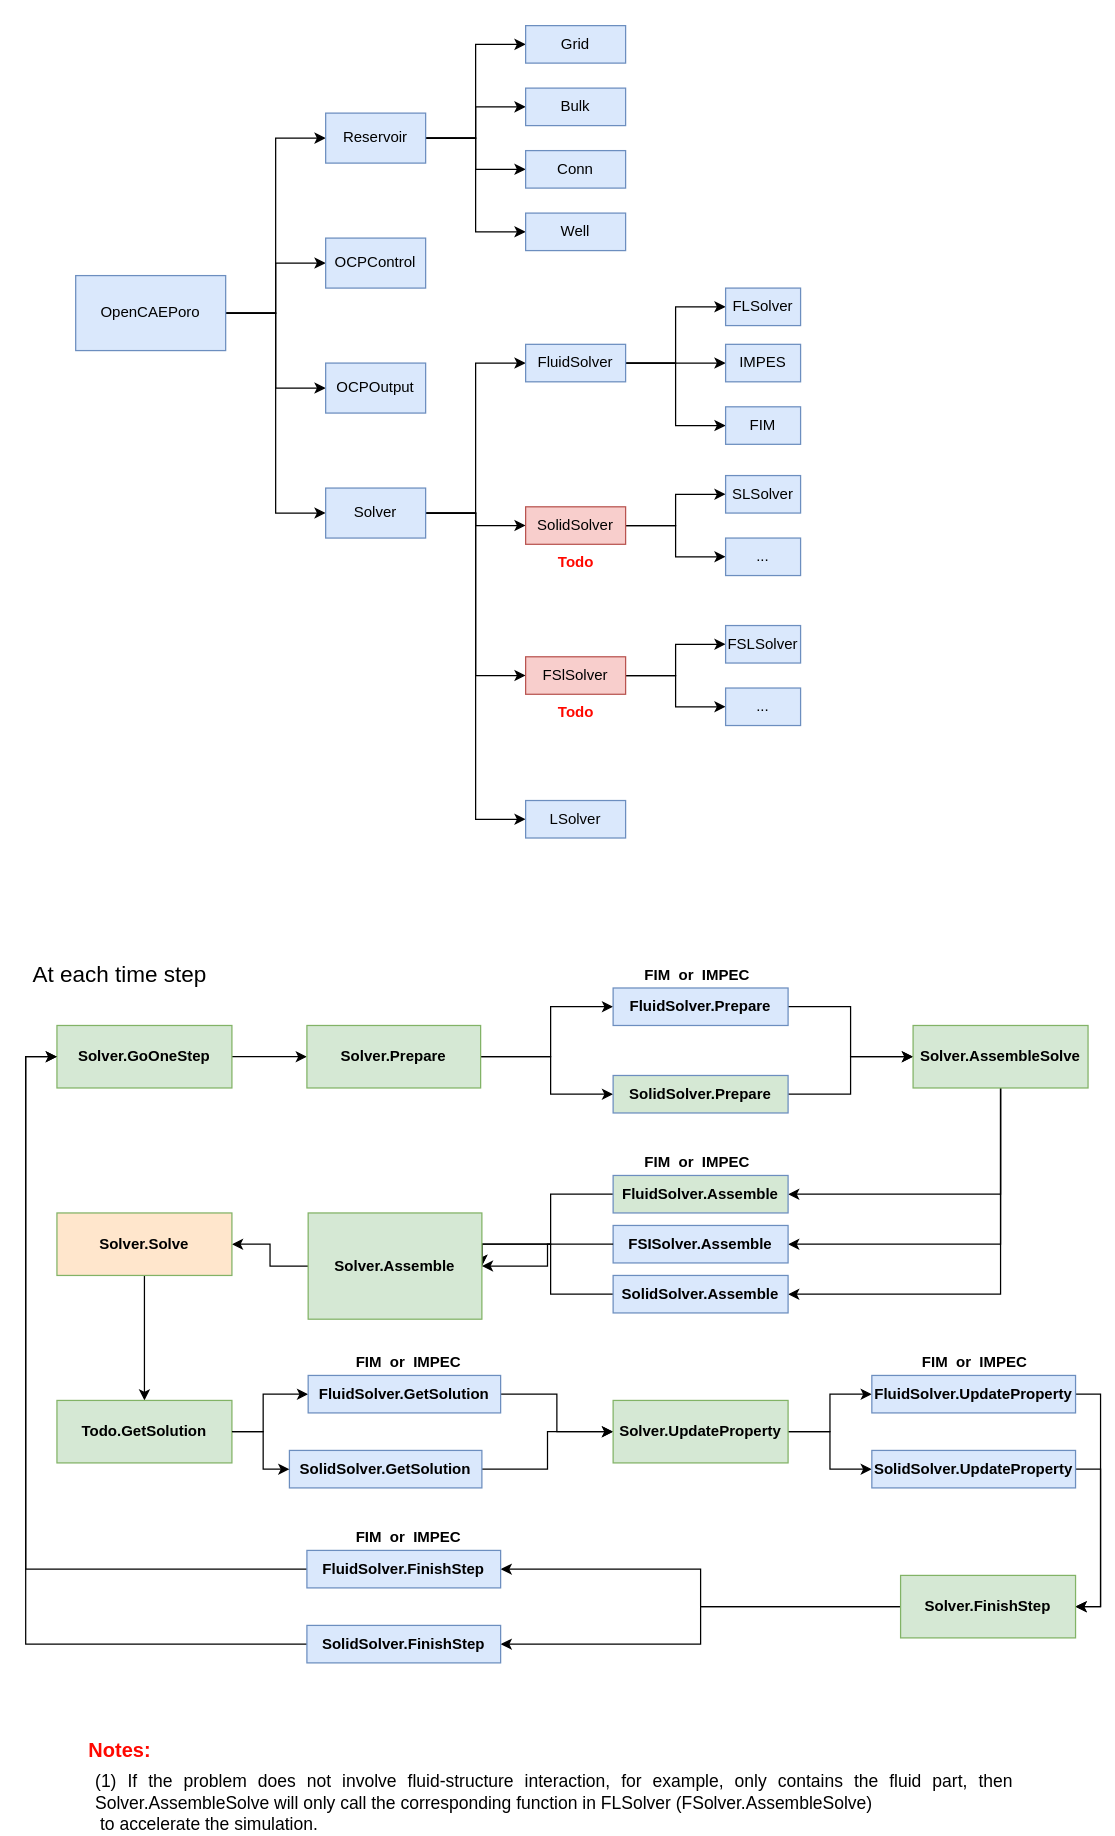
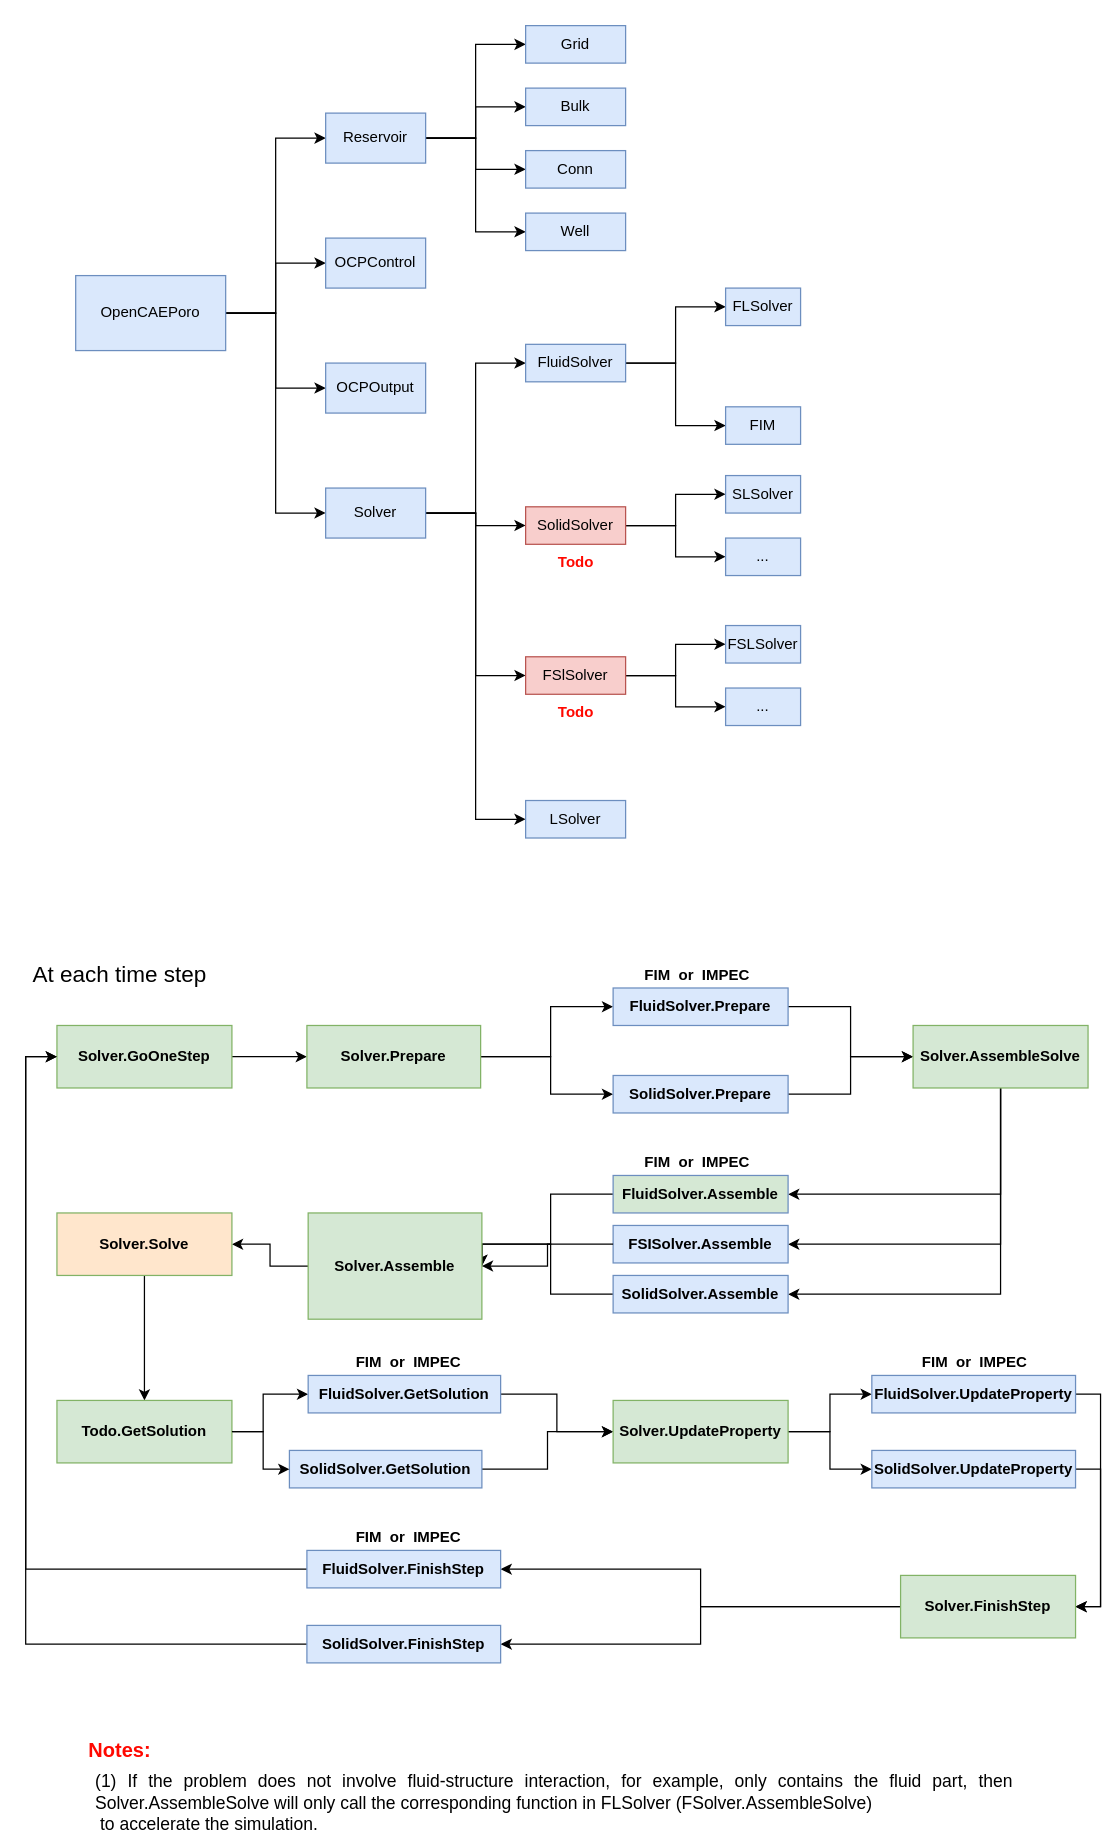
(698, 363) -> none
(763, 363) -> none
(701, 1094) -> (701, 1094)
